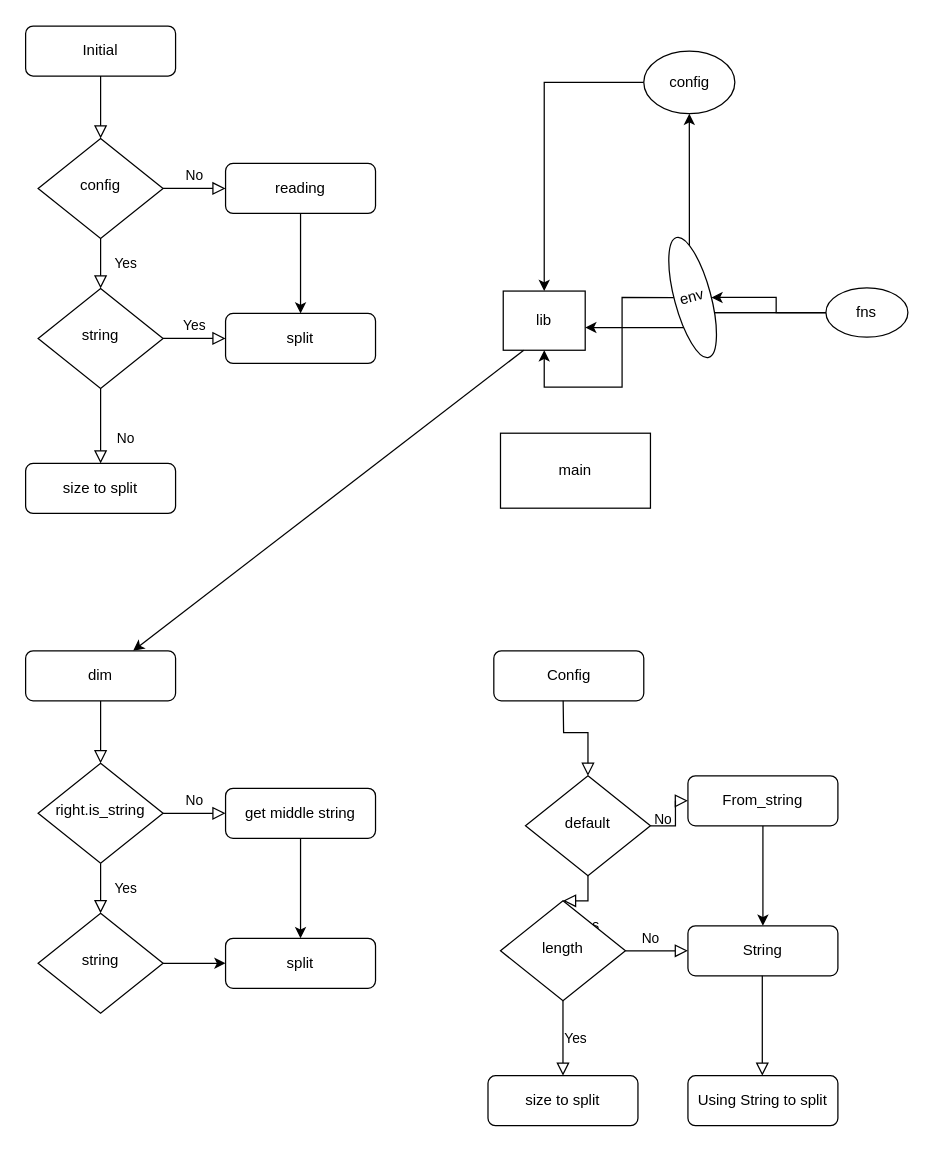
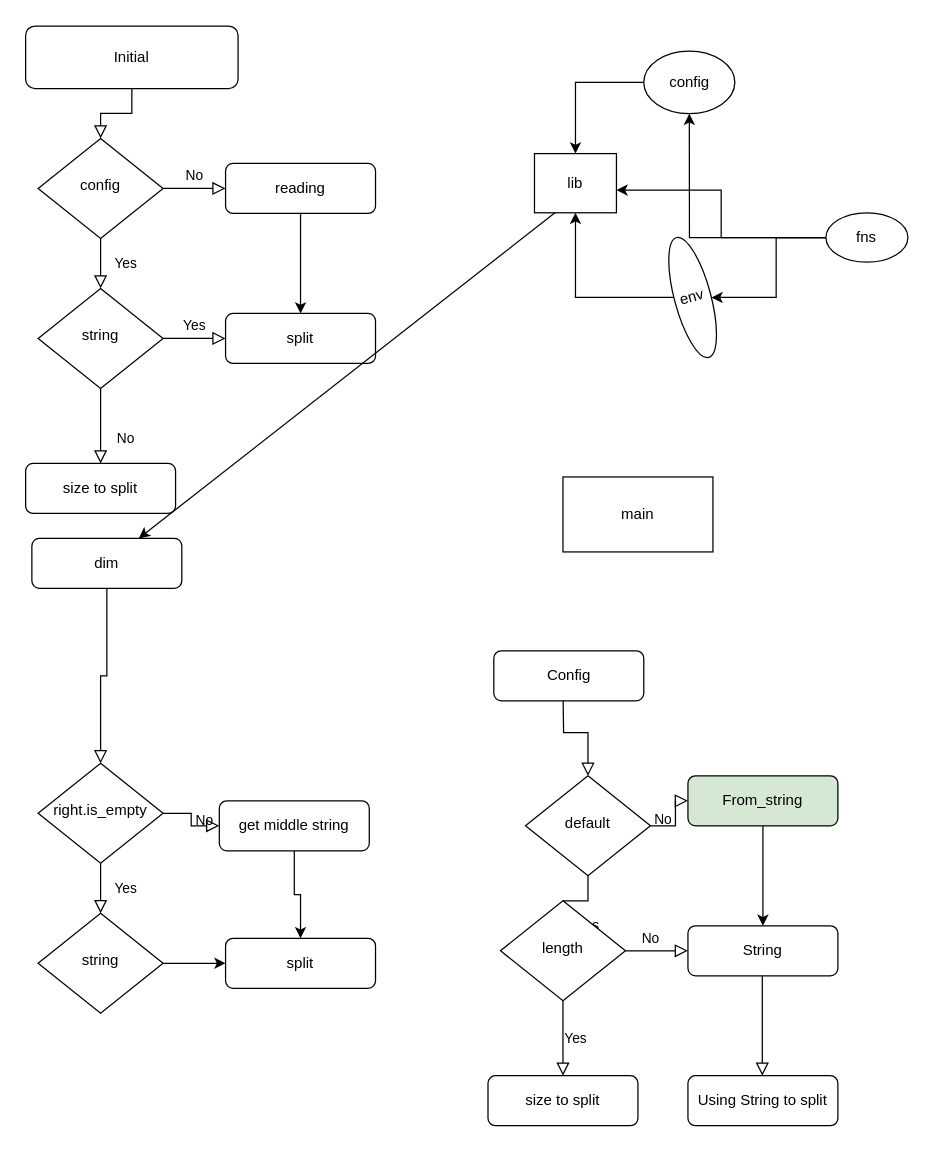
(101, 51) -> (132, 57)
(867, 312) -> (867, 237)
(544, 320) -> (576, 183)
(576, 470) -> (638, 514)
(101, 676) -> (107, 563)
(763, 801) -> (763, 801)
(101, 811) -> (101, 811)
(301, 813) -> (294, 826)
(577, 901) -> (571, 901)
